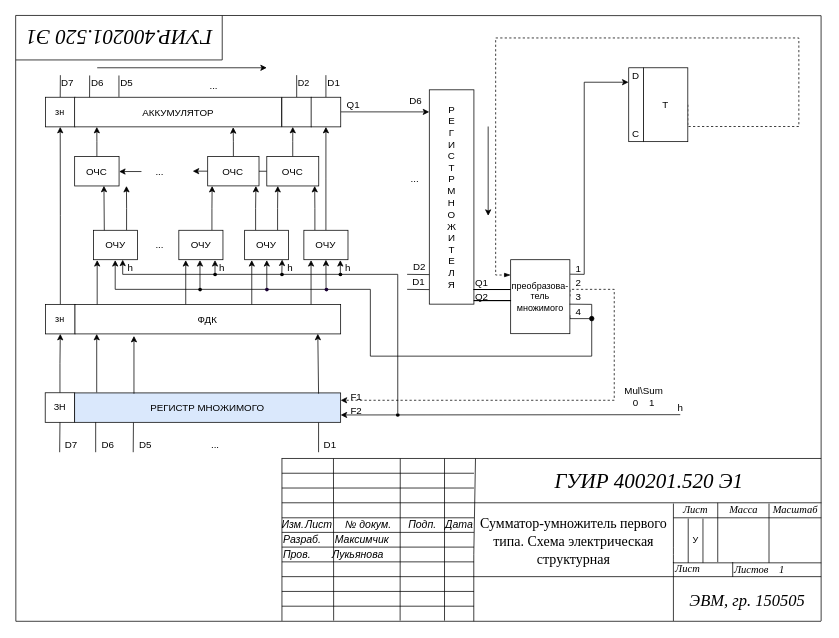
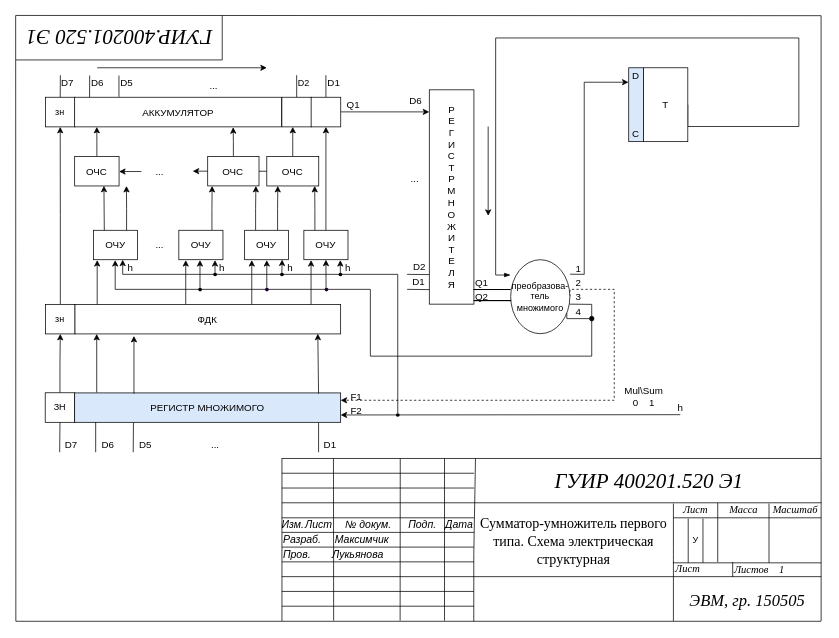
(623, 38) -> (623, 38)
(636, 105) -> (636, 105)
(540, 296) -> (540, 296)
